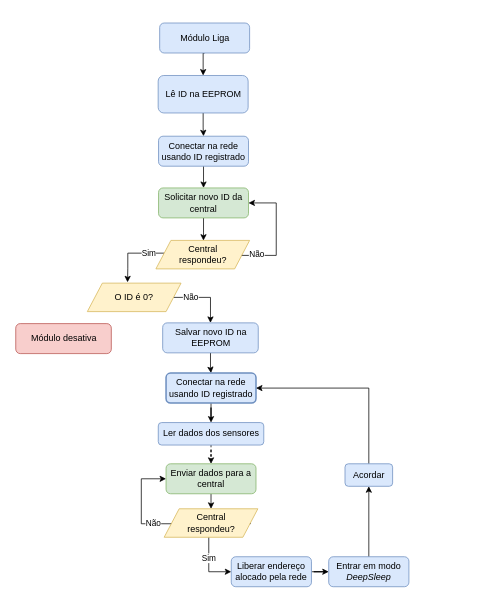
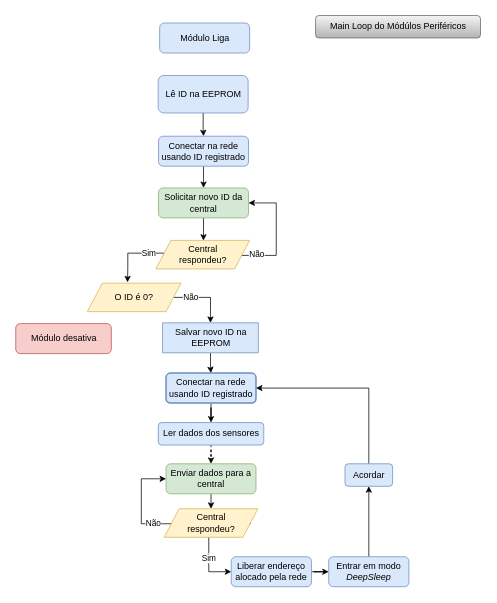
none -> (398, 27)
(203, 69) -> none
(211, 338) -> (211, 338)
